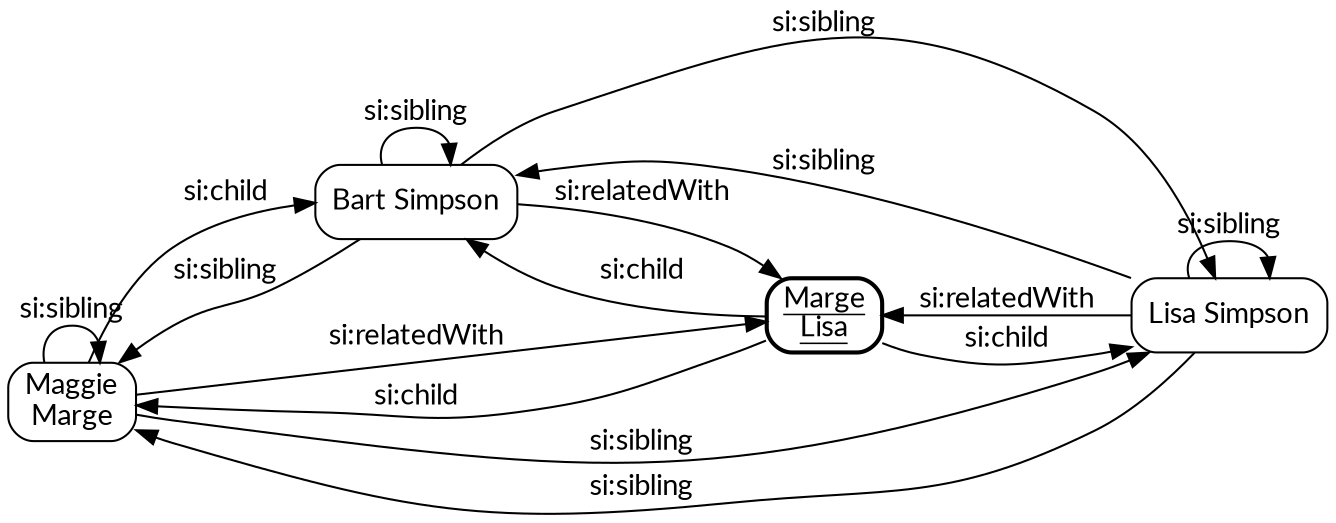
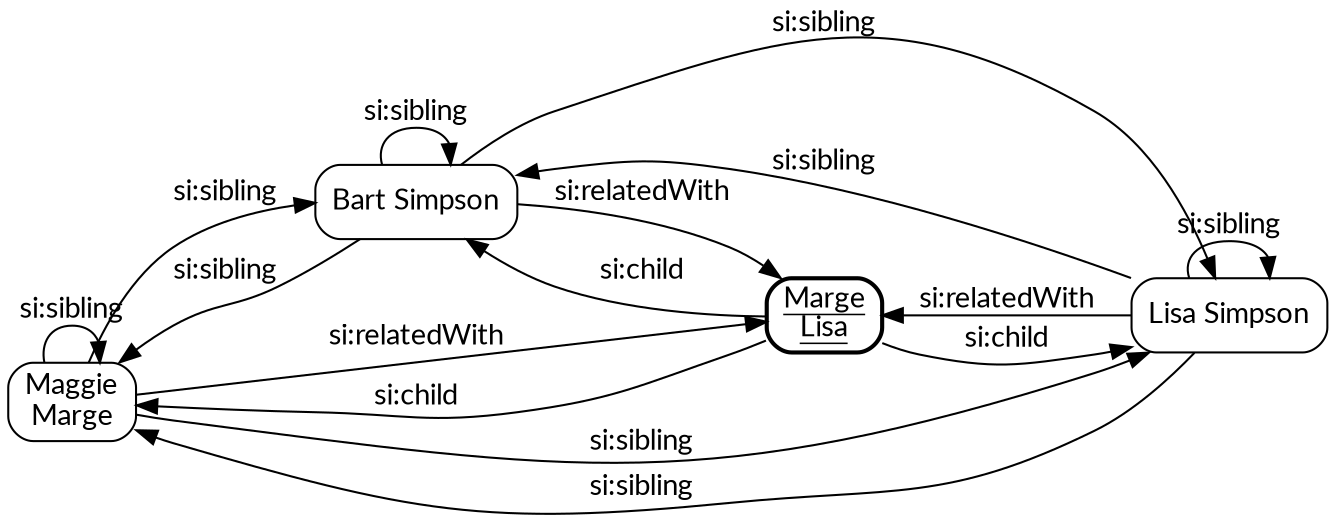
(226, 193) -> (226, 193)
